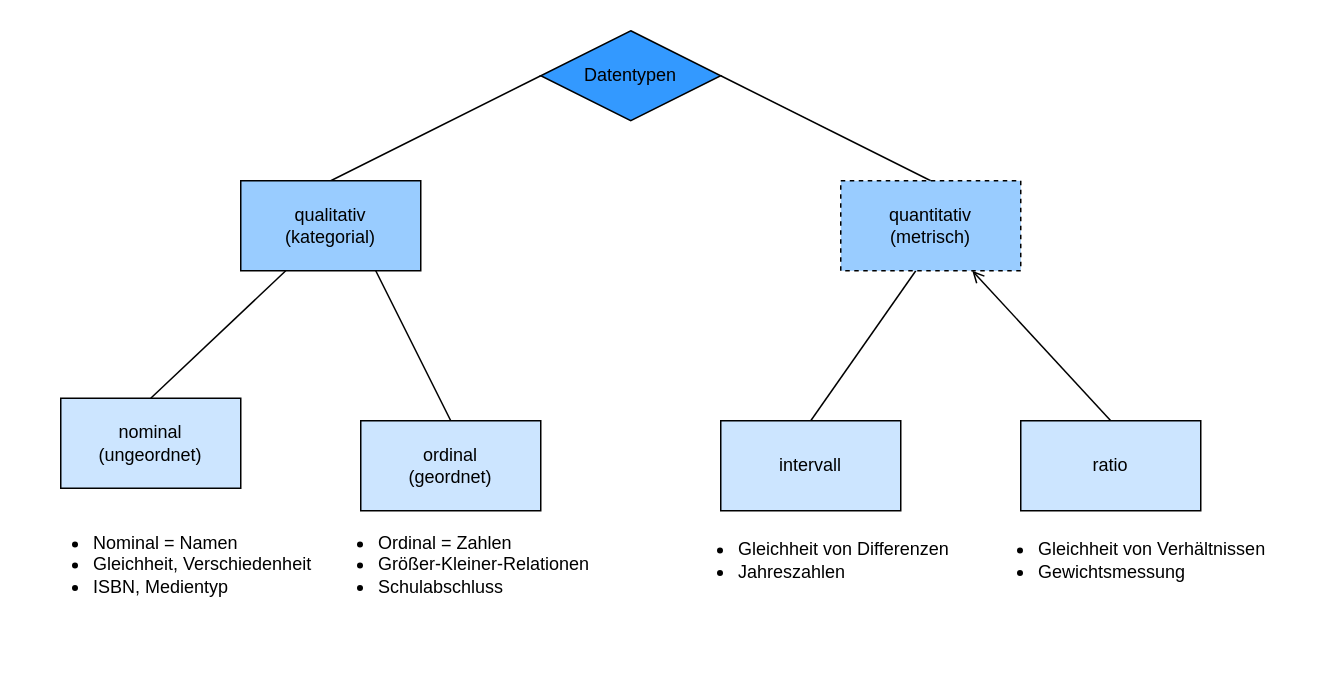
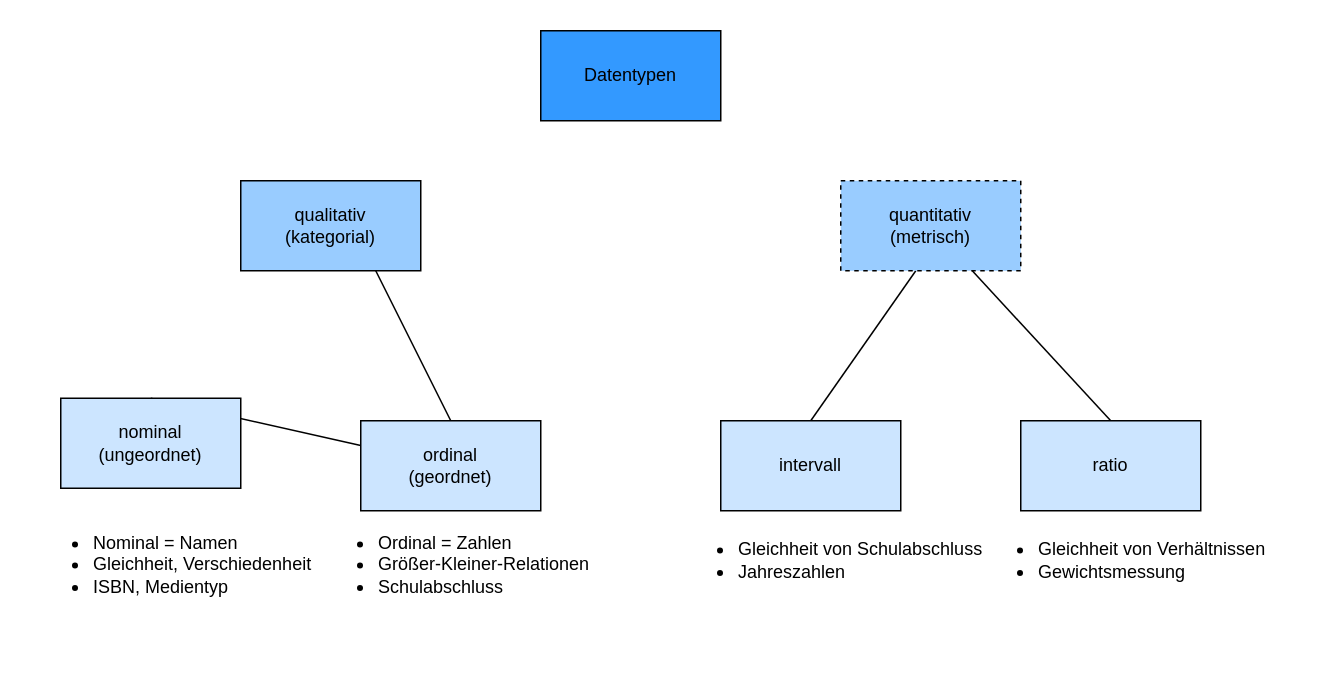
(631, 76) -> (631, 76)
(436, 128) -> none
(826, 128) -> none
(976, 275) -> (975, 274)
(218, 335) -> (300, 432)
(796, 522) -> (809, 522)
